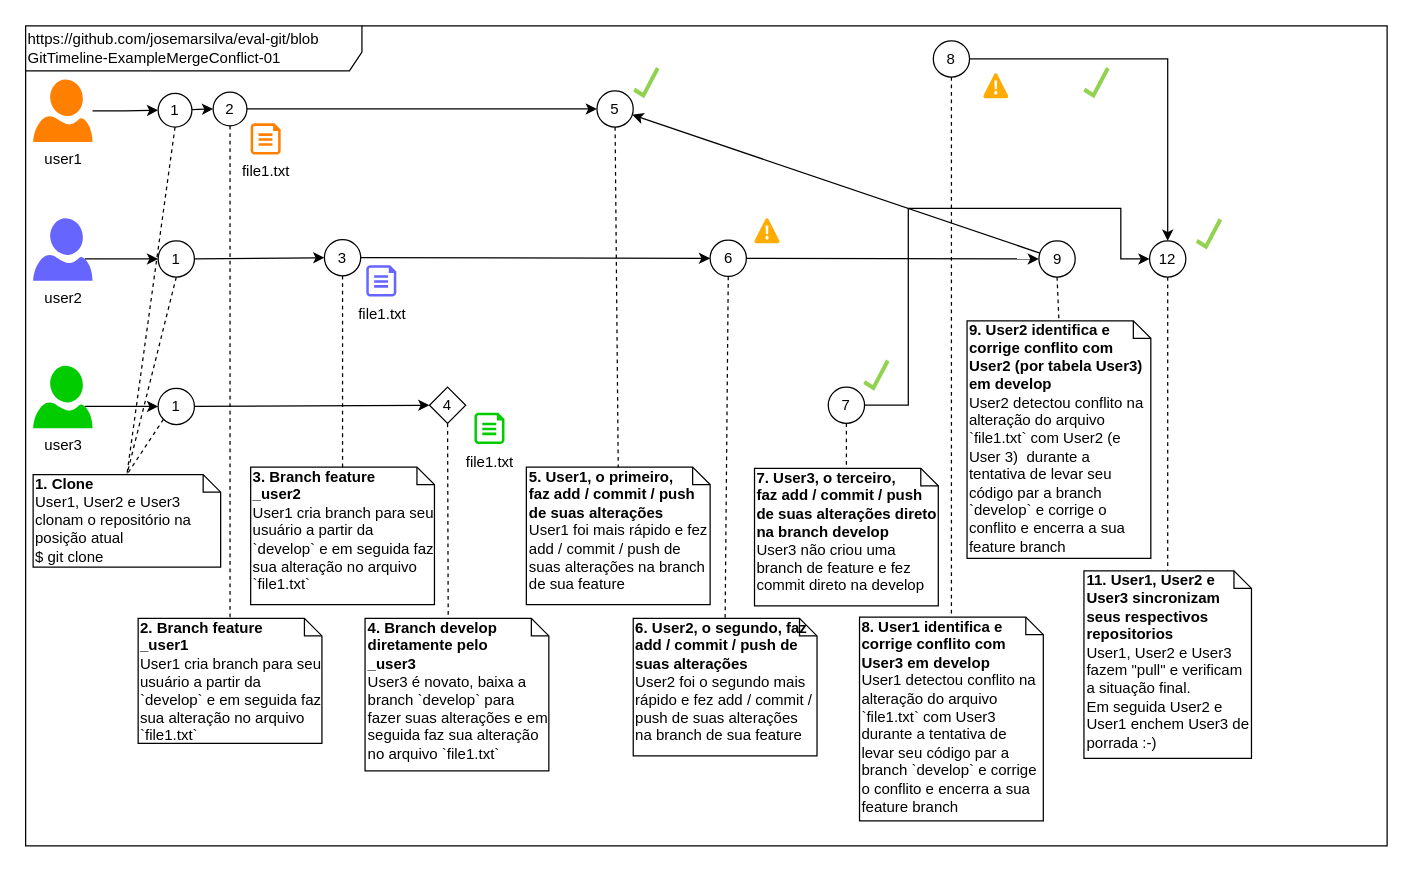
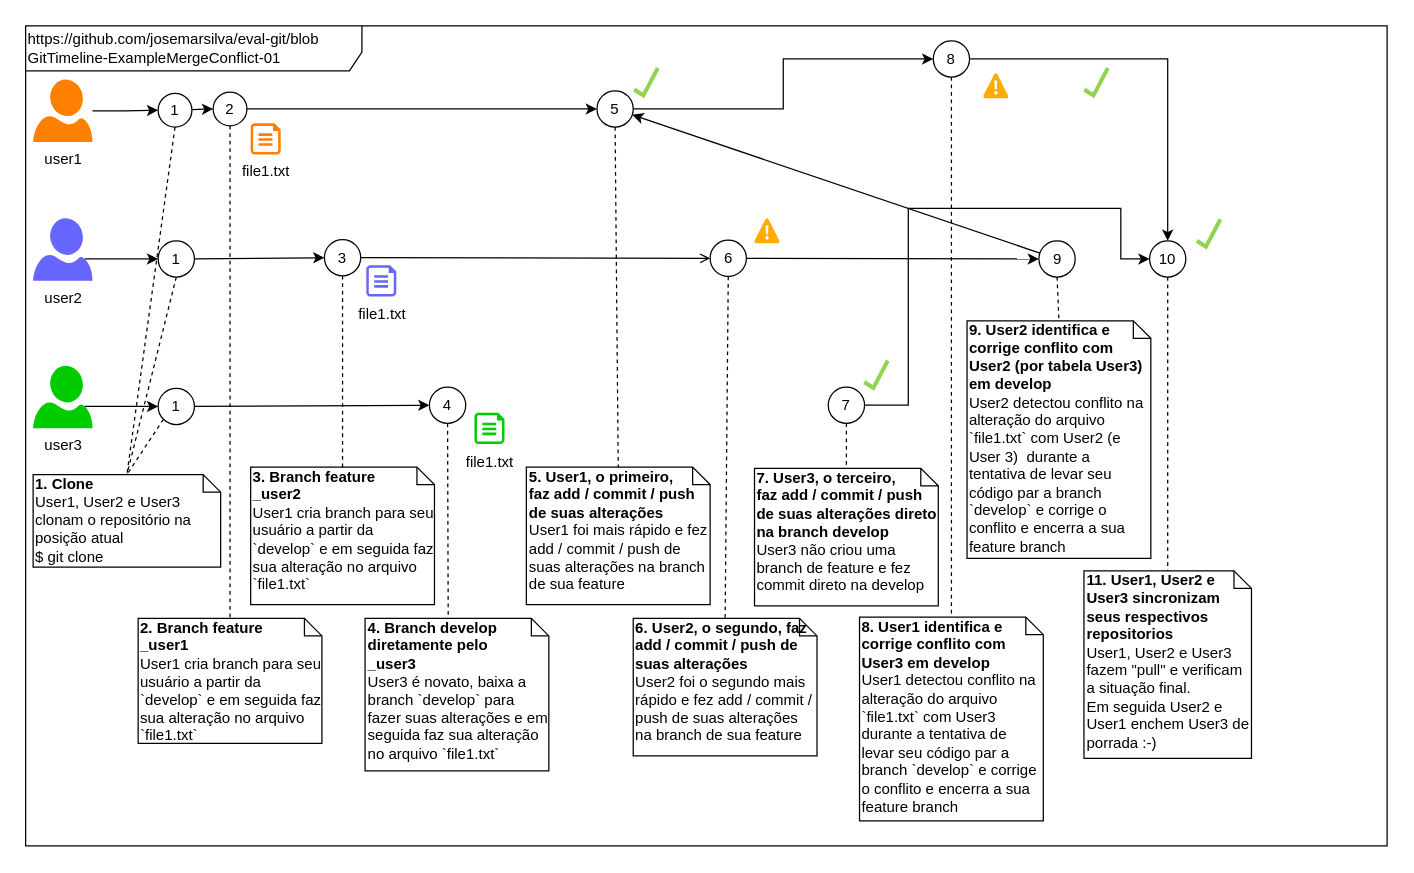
none -> (783, 88)
(700, 258) -> (702, 258)
(1168, 259) -> (1168, 259)
(448, 405) -> (448, 405)
